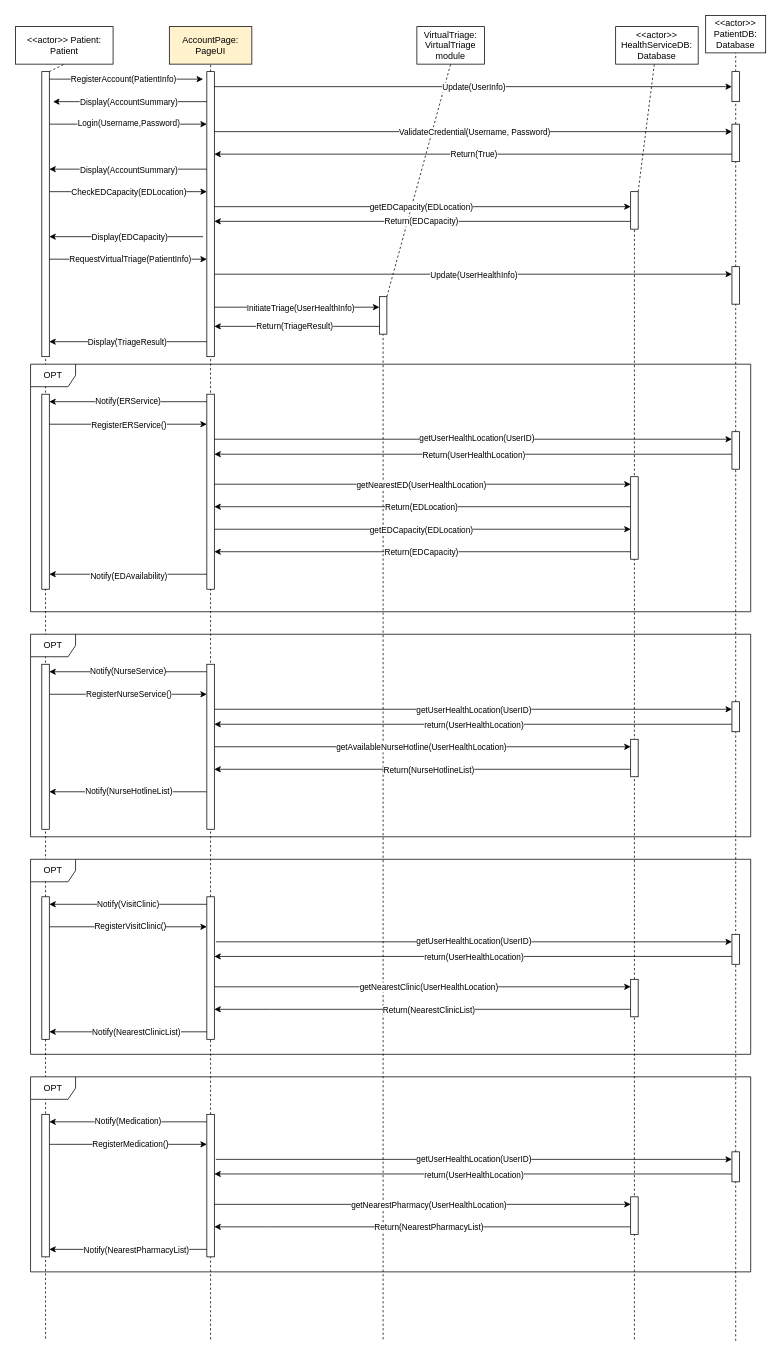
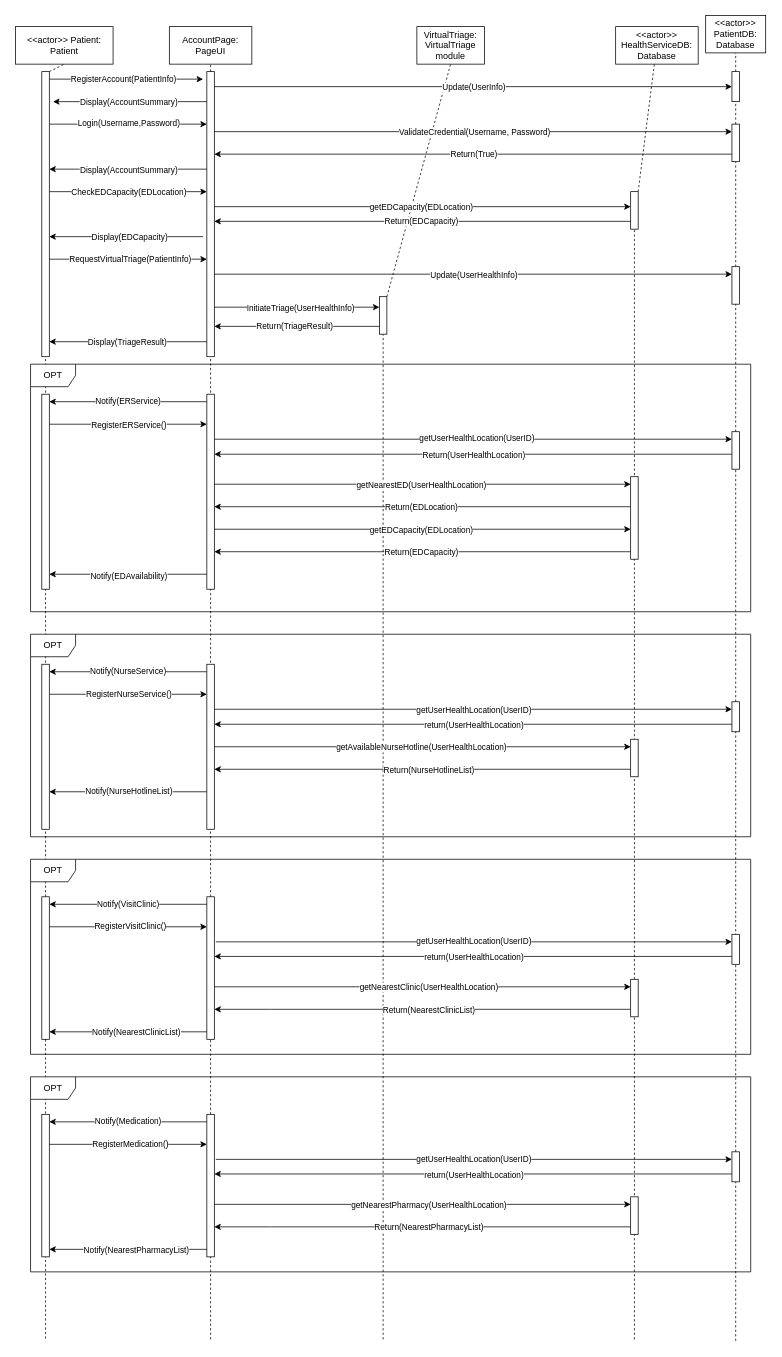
(210, 45) -> (210, 45)
